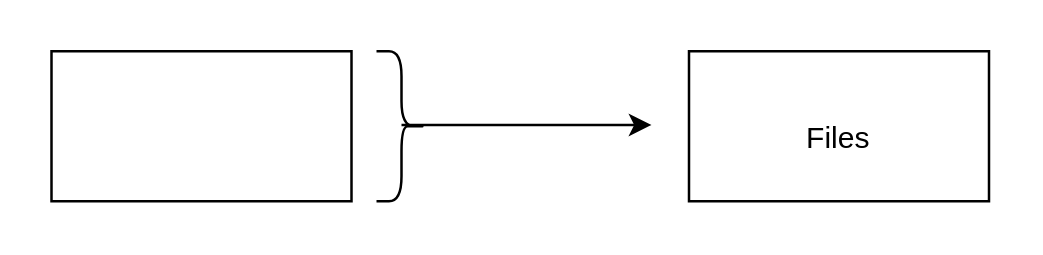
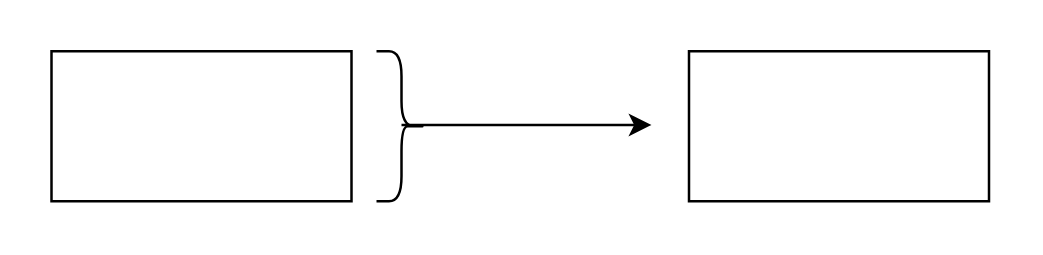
(839, 139) -> none
